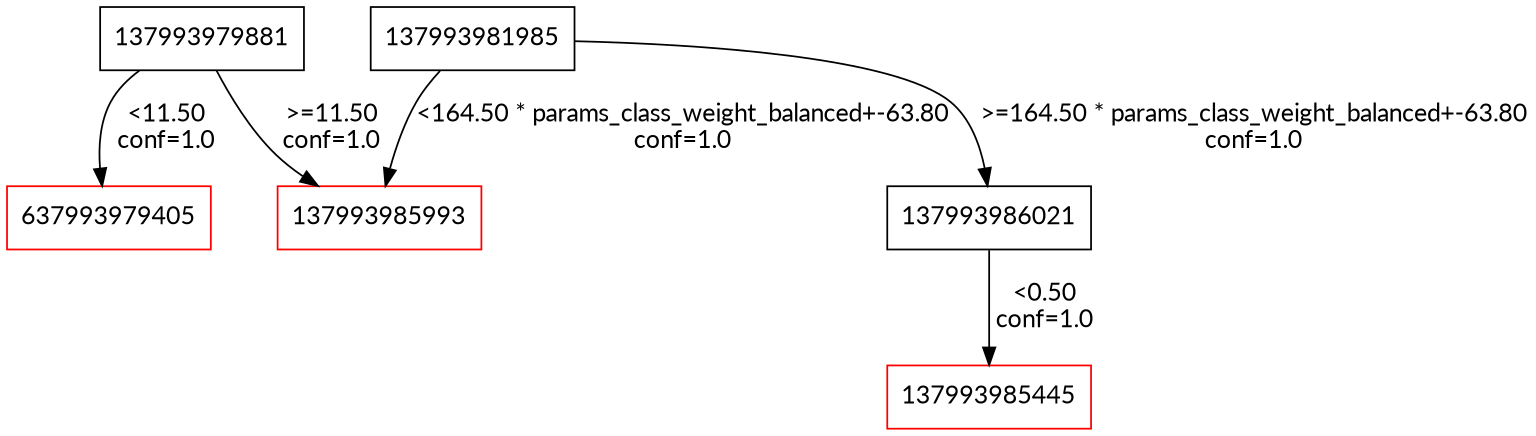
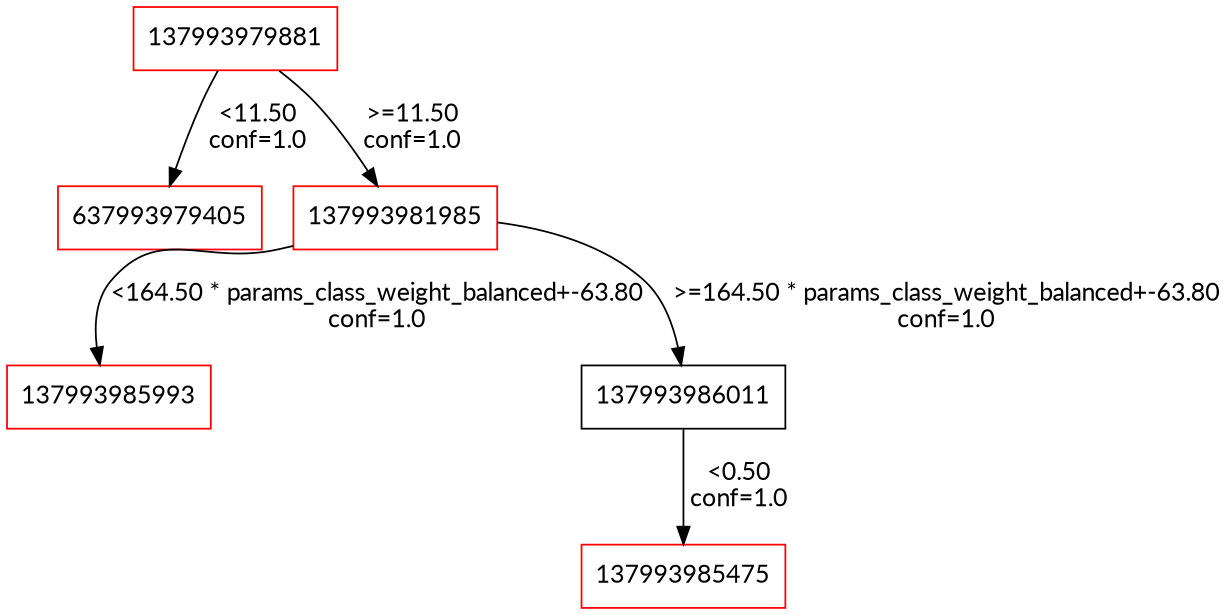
(202, 39) -> (235, 39)
(473, 39) -> (395, 218)
(253, 129) -> (328, 117)
(989, 218) -> (683, 397)
(989, 397) -> (683, 576)
